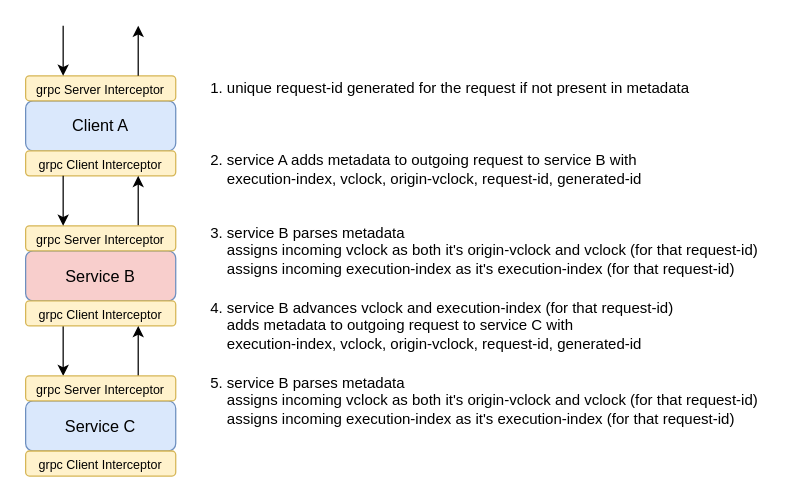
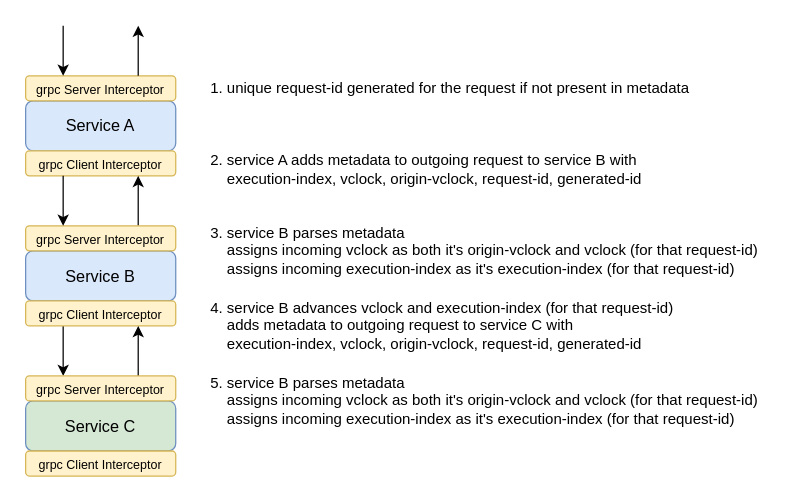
(101, 126) -> (101, 126)
(101, 276) -> (101, 276)
(101, 426) -> (101, 426)
